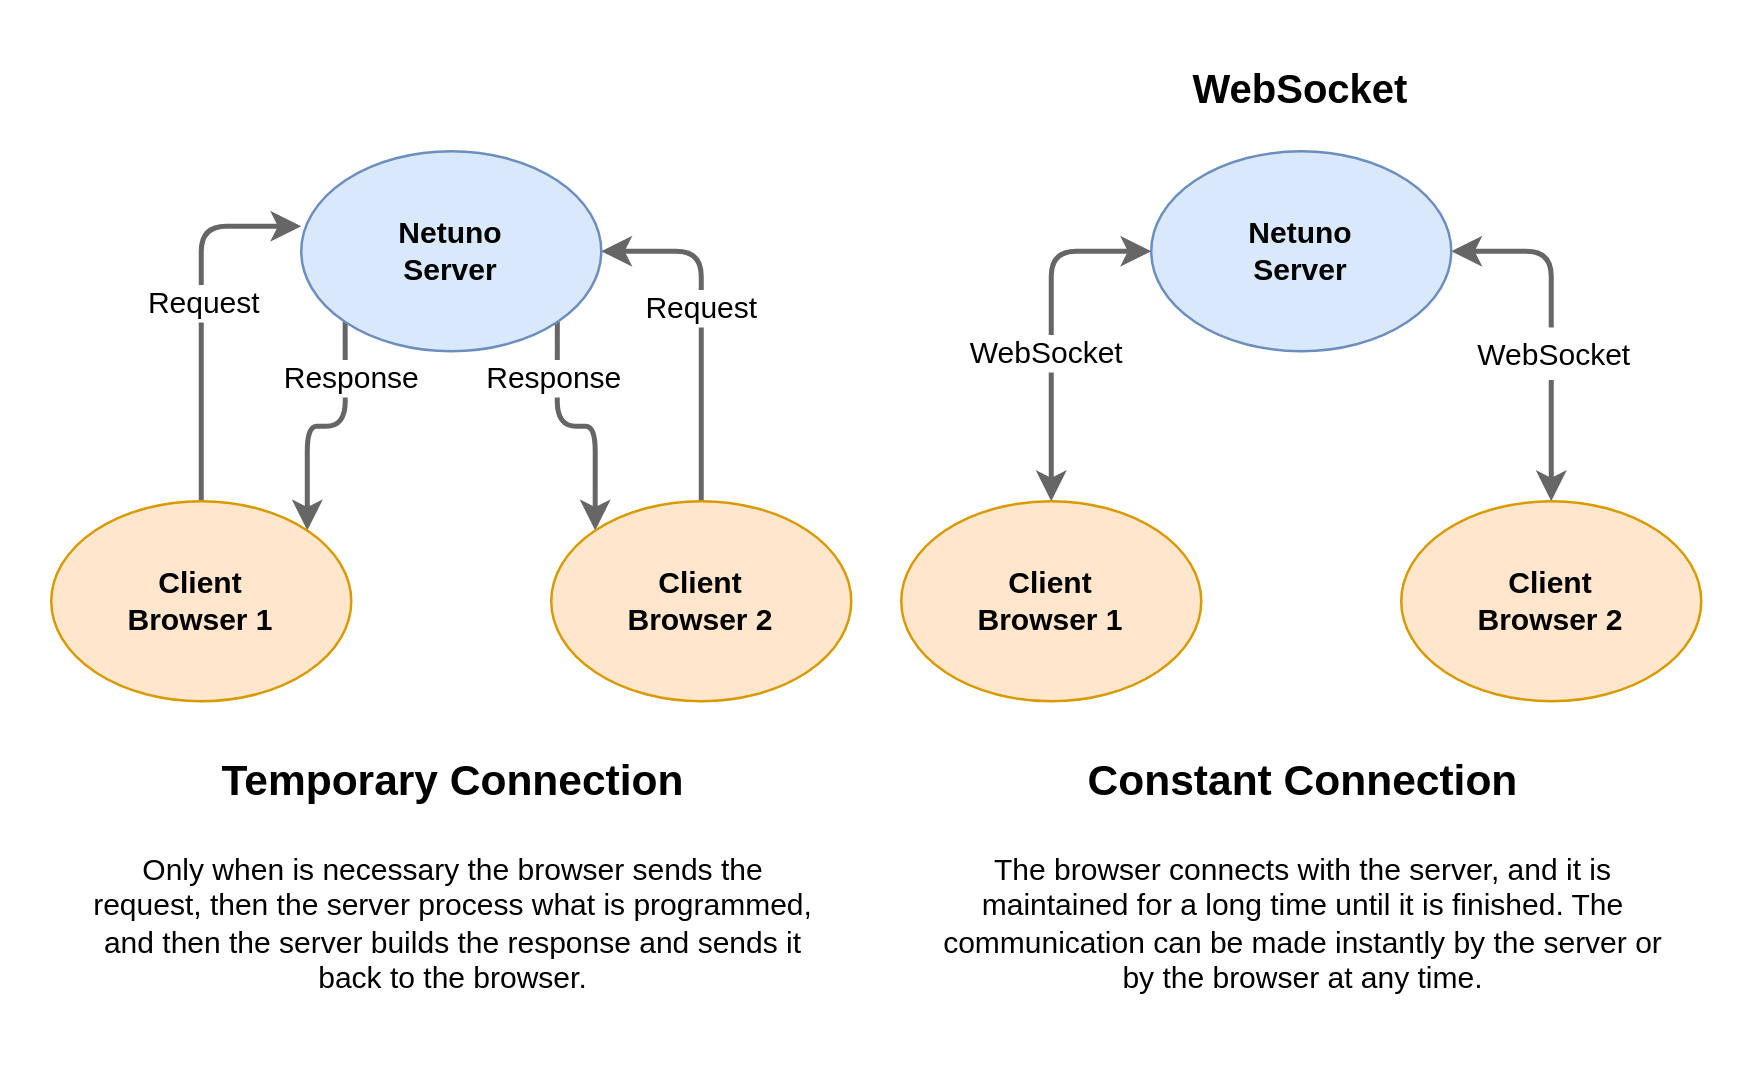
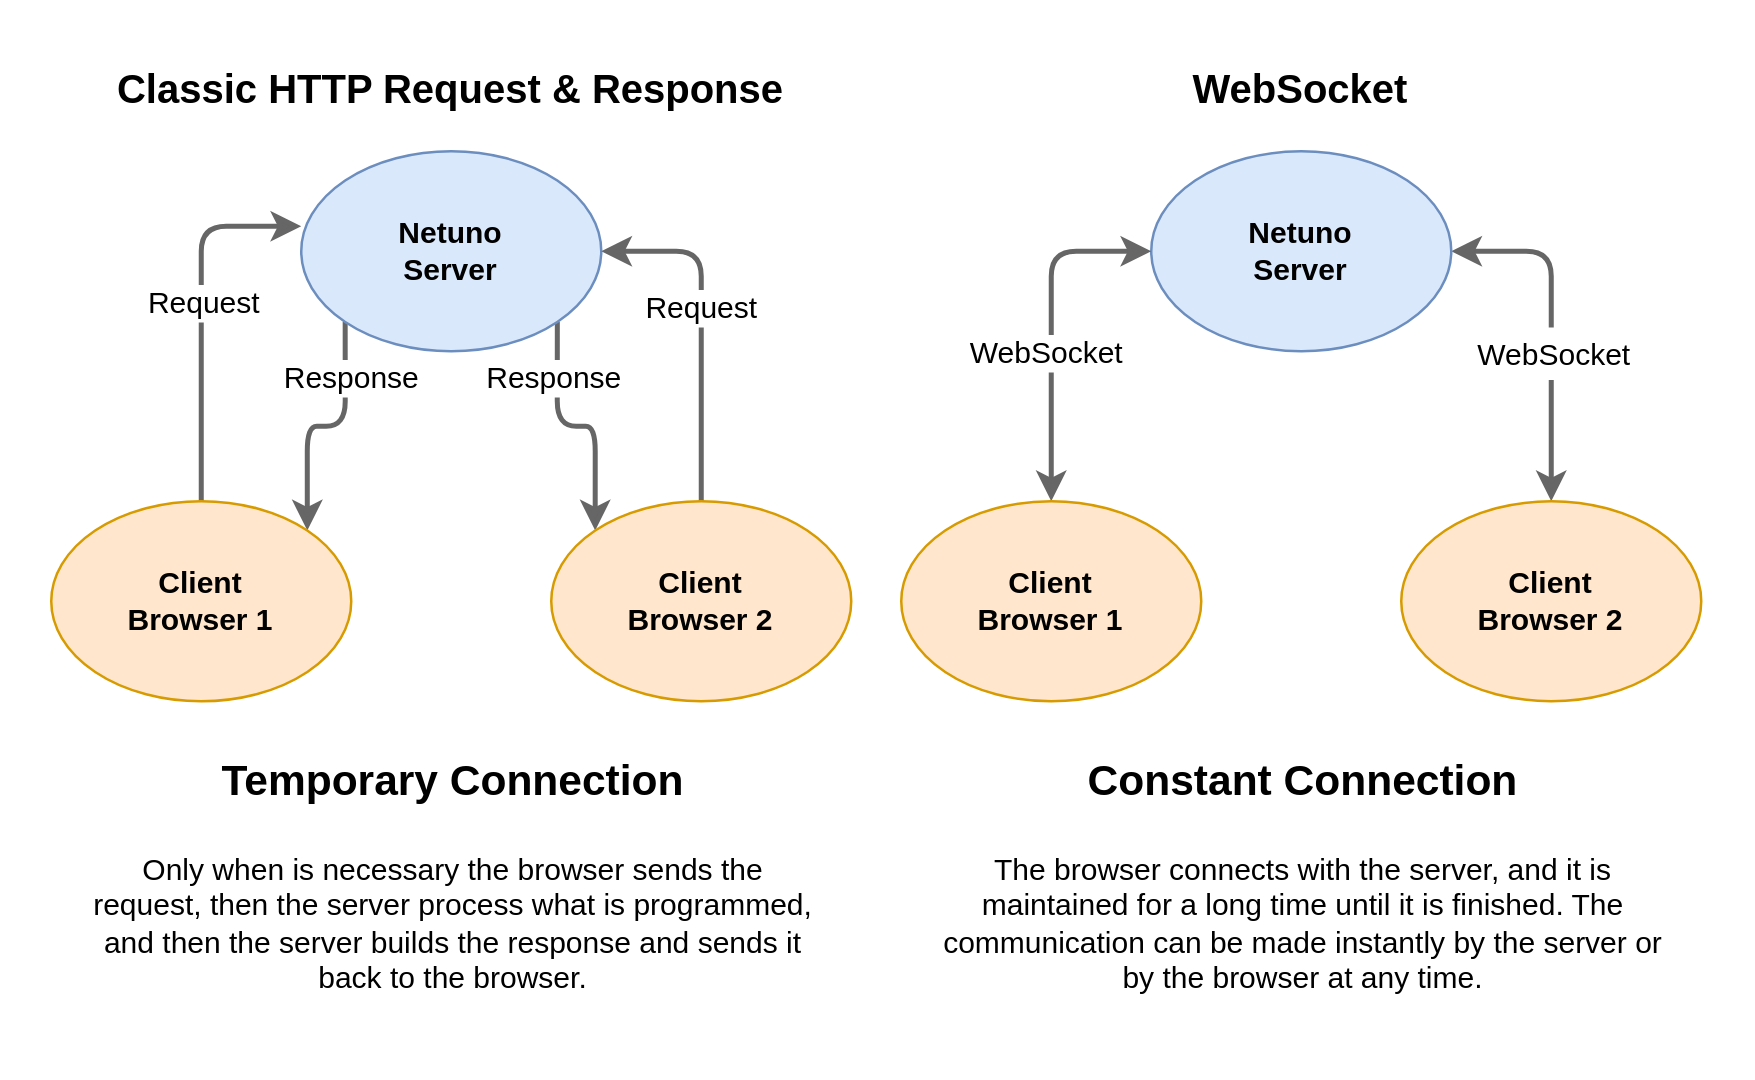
none -> (451, 89)
